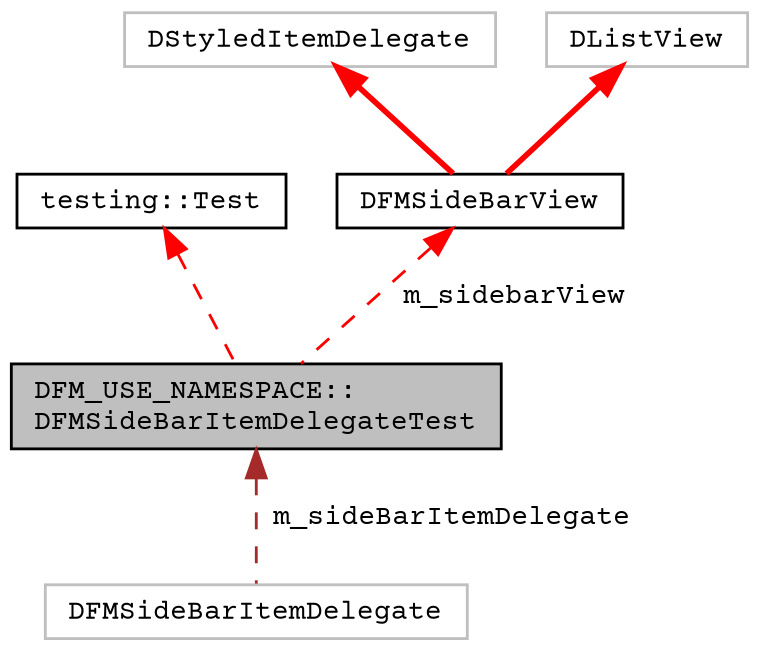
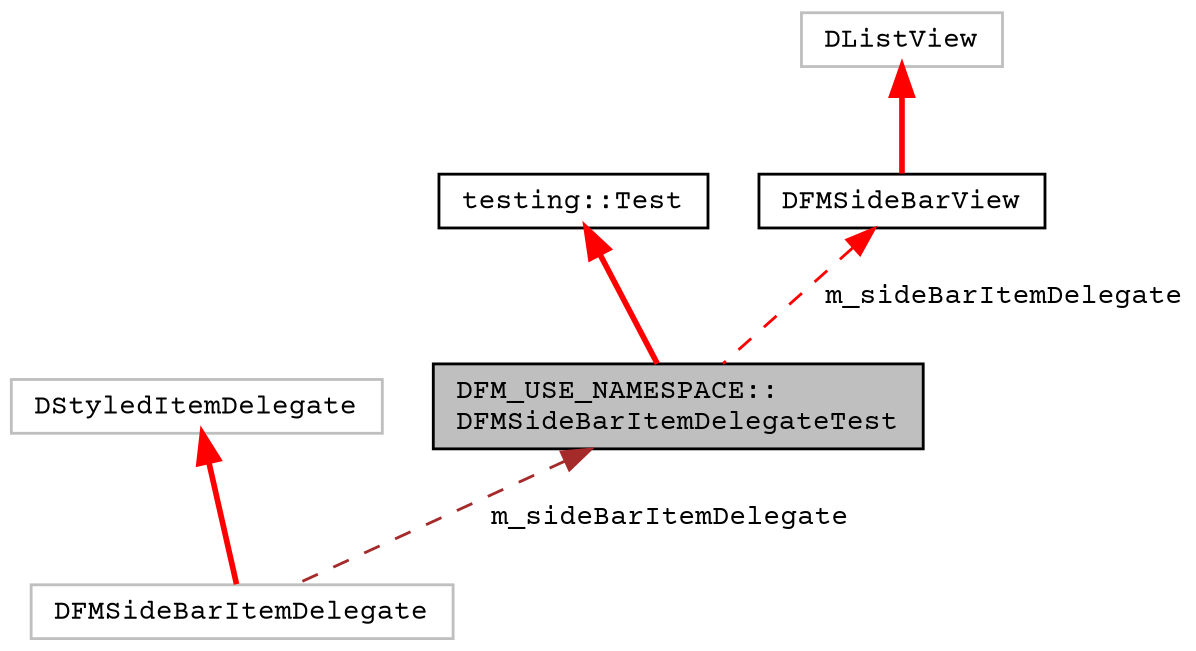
(406, 130) -> (223, 523)
(507, 296) -> (997, 296)
(207, 309) -> (629, 309)
